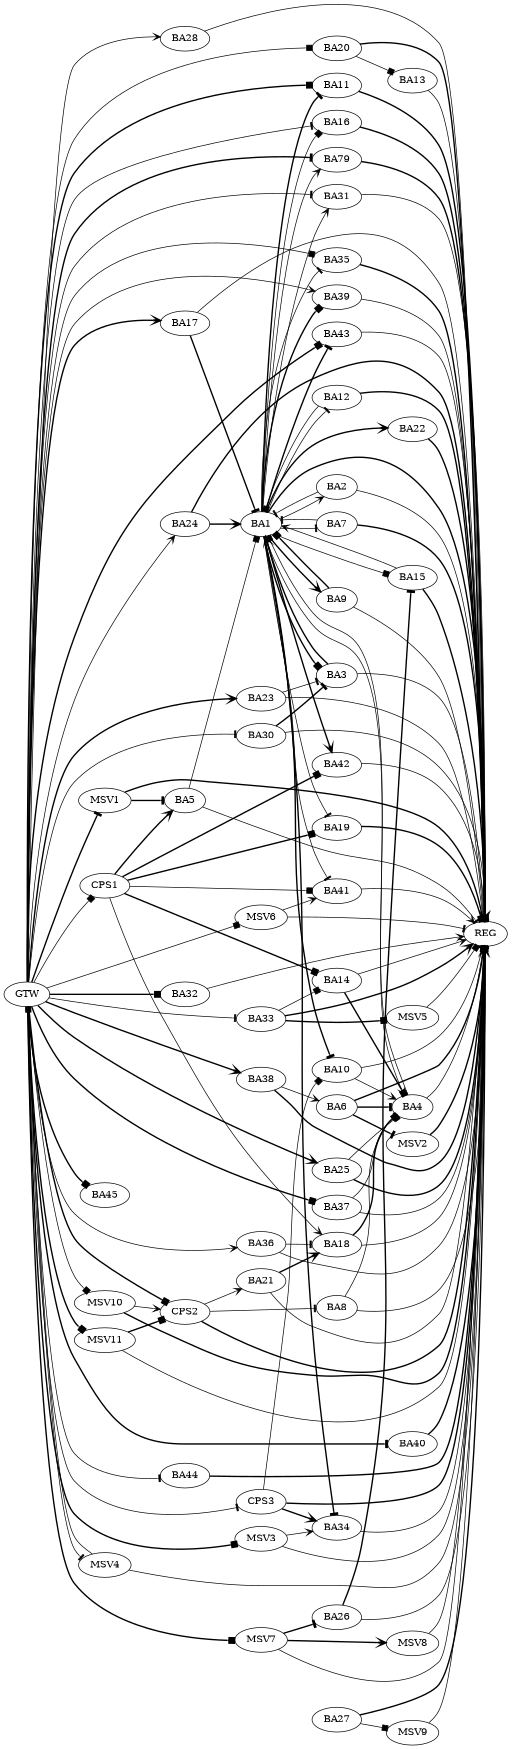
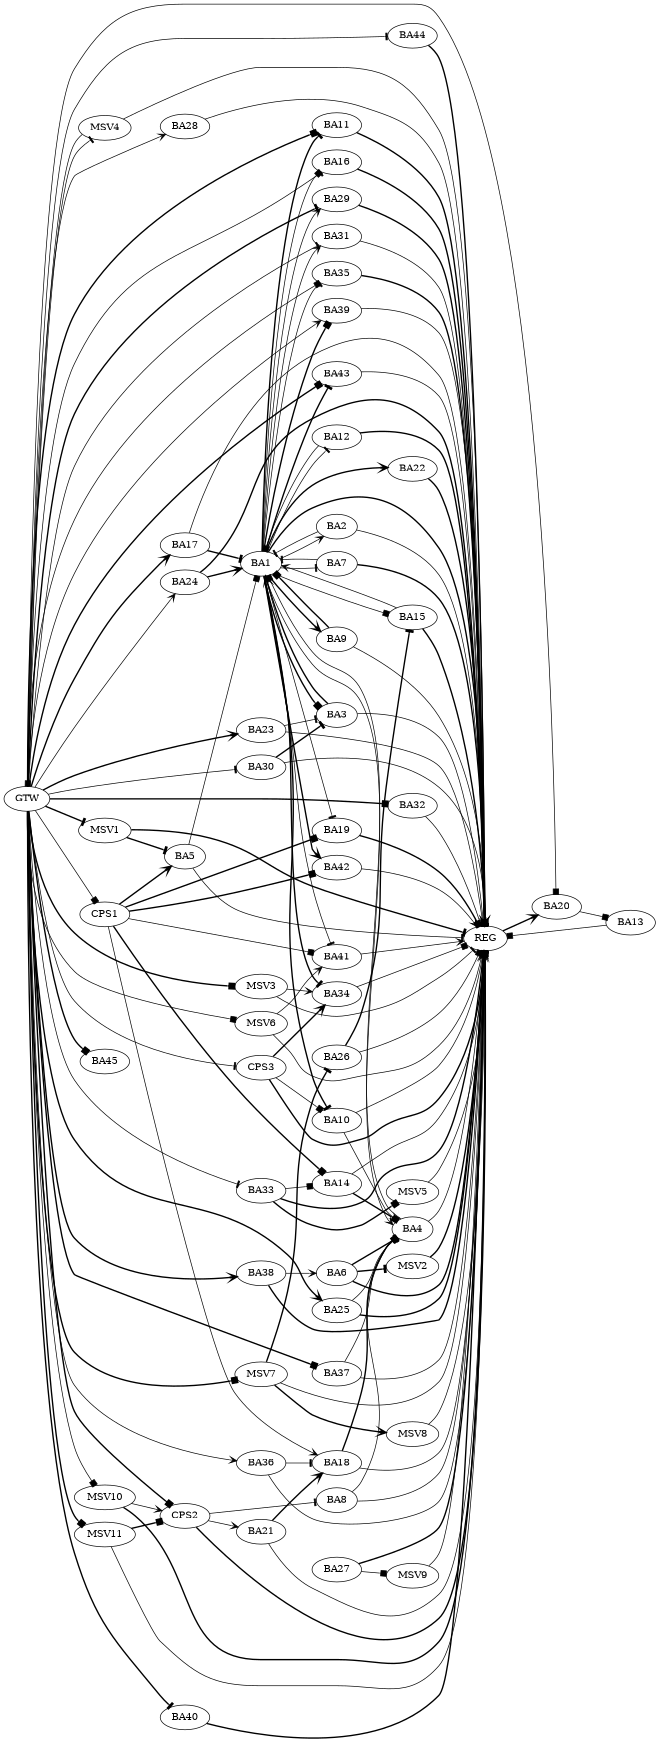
(337, 160) -> (337, 199)
(472, 445) -> (517, 924)
